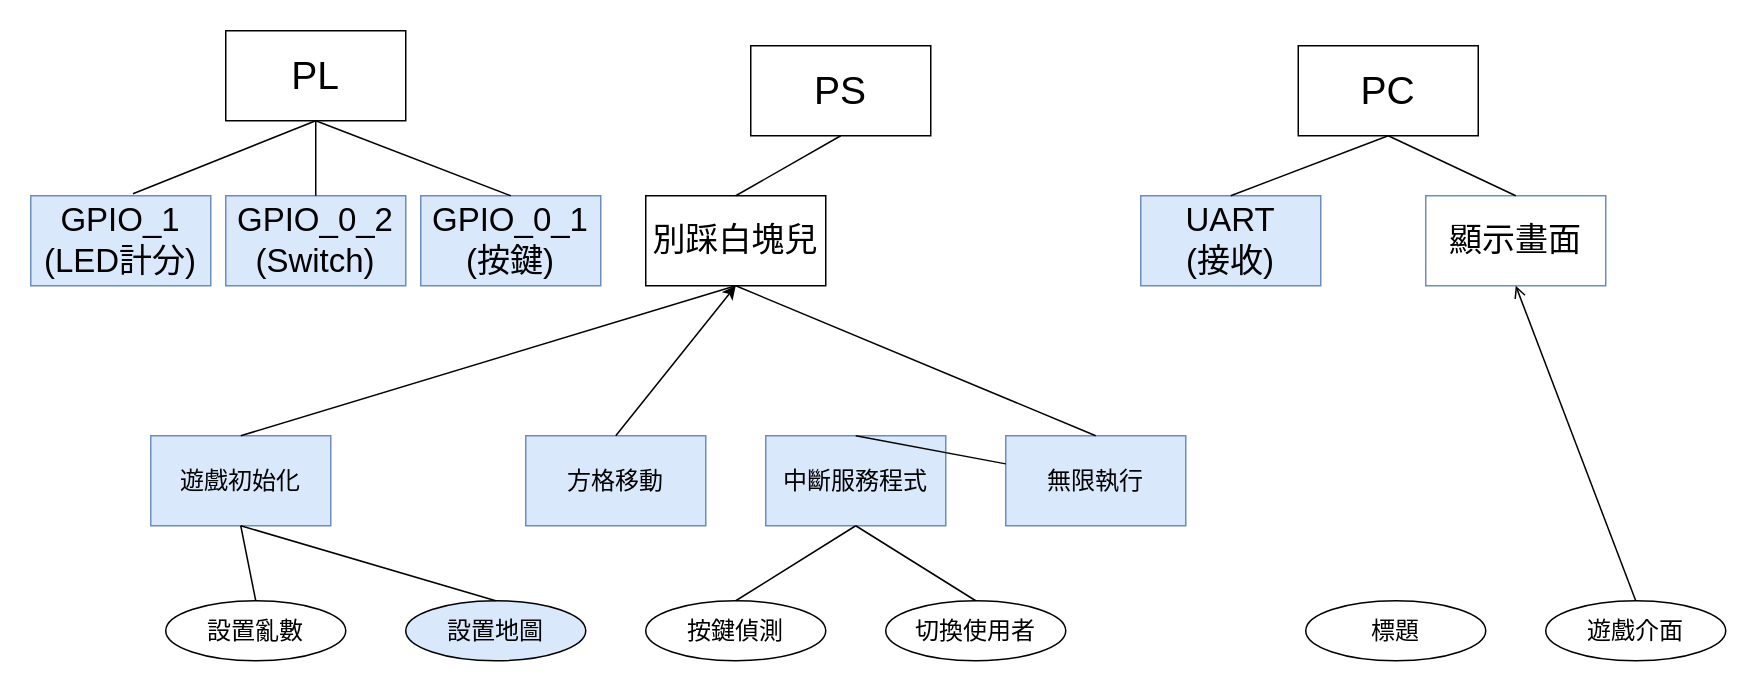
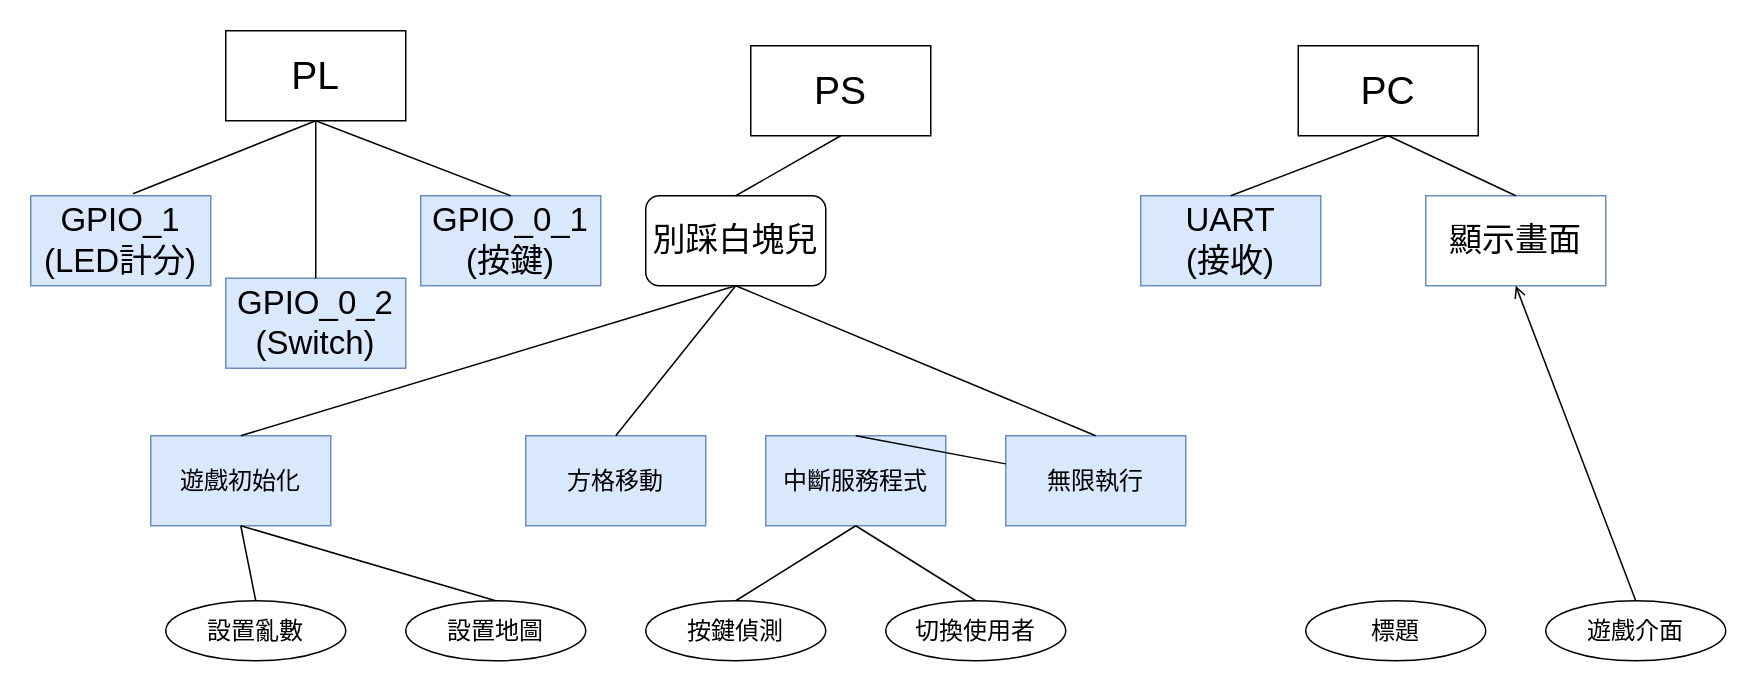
(316, 241) -> (316, 323)
(736, 241) -> (736, 241)
(729, 295) -> (731, 292)
(496, 631) -> (496, 631)
